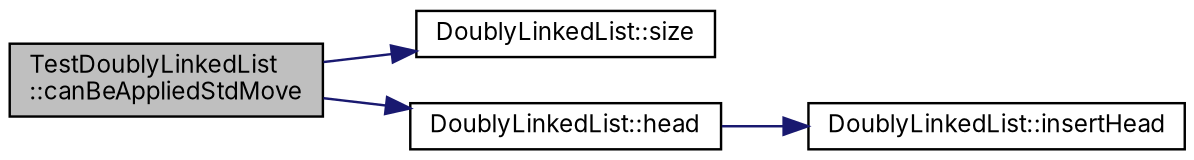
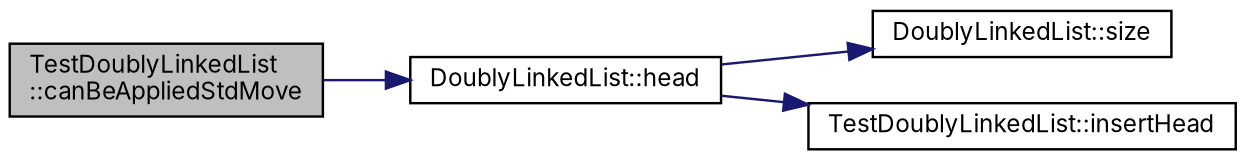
(358, 58) -> (785, 58)
(997, 126) -> (1022, 126)
